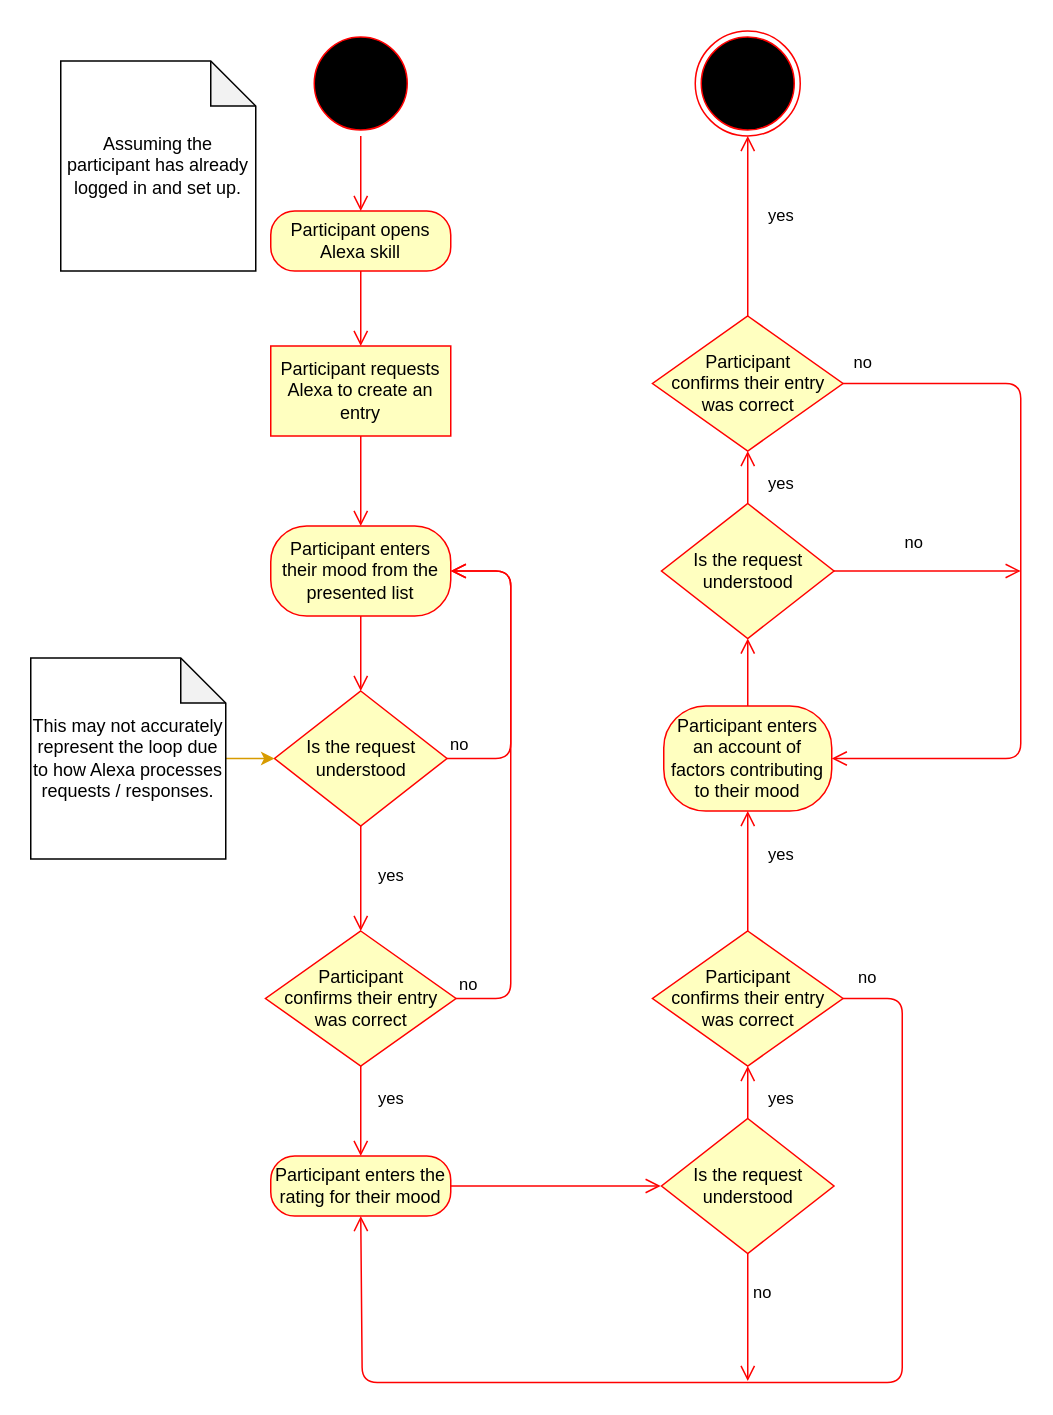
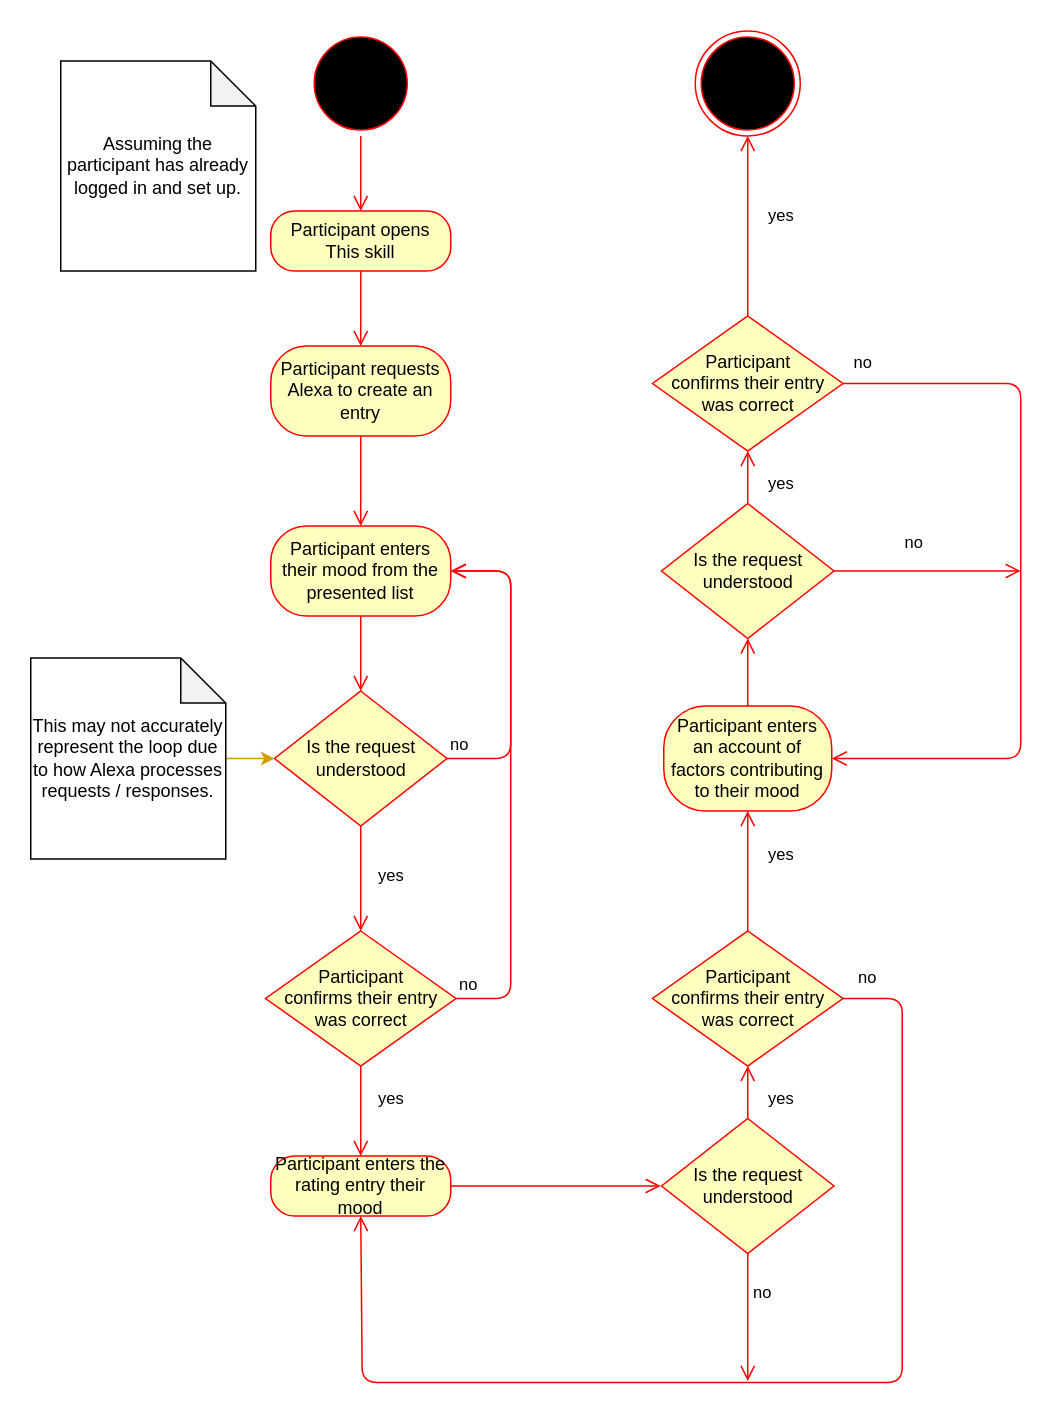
(361, 241) -> (361, 241)
(361, 391) -> (361, 391)
(361, 1186) -> (361, 1186)
